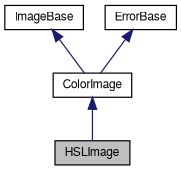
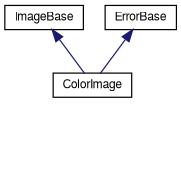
(92, 153) -> none
